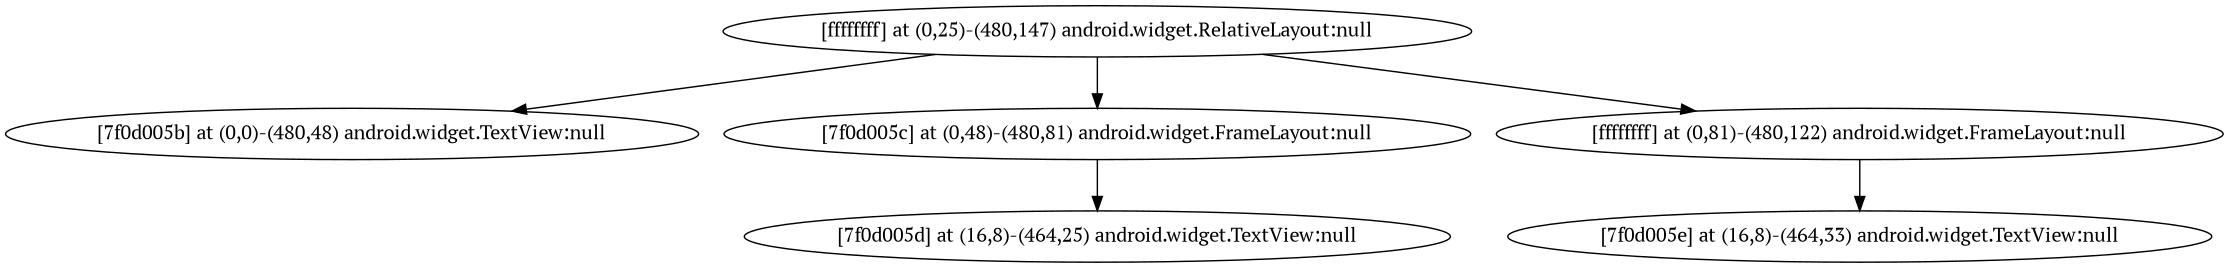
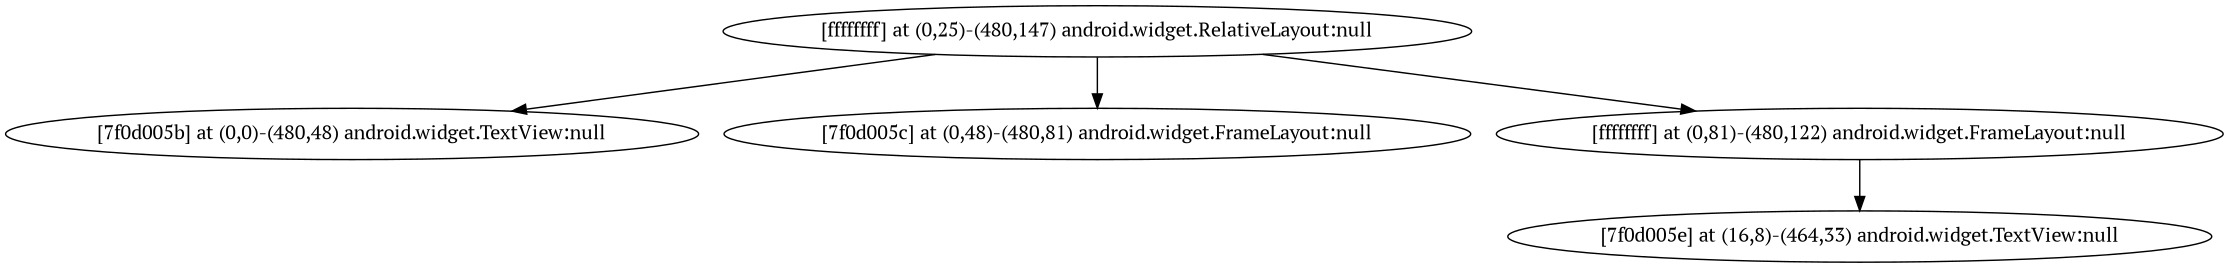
(1097, 237) -> none
